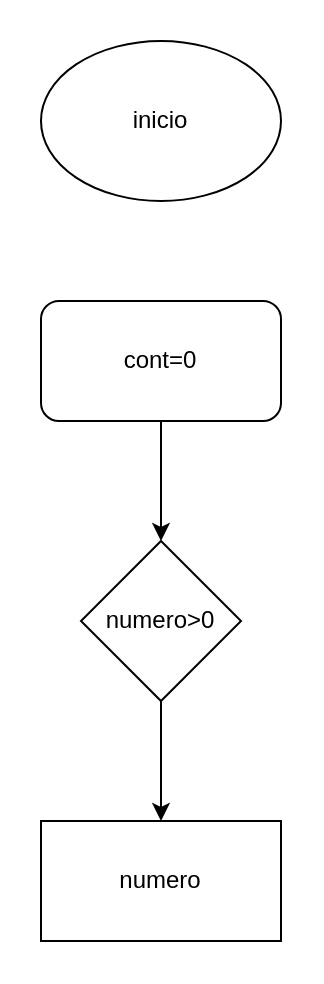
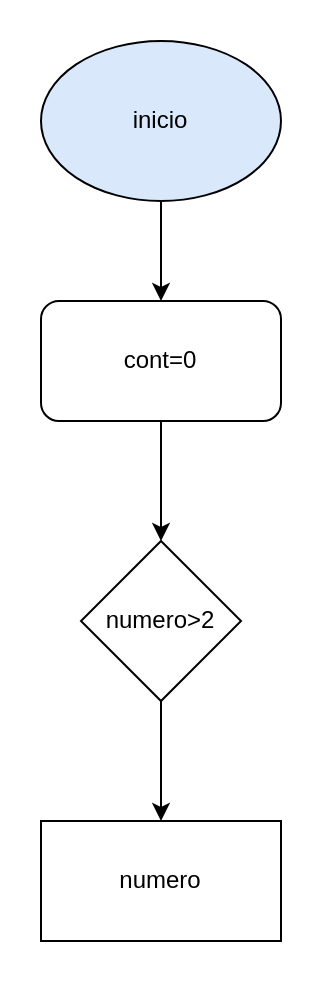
(161, 121) -> (161, 121)
none -> (161, 244)
(161, 621) -> (161, 621)
